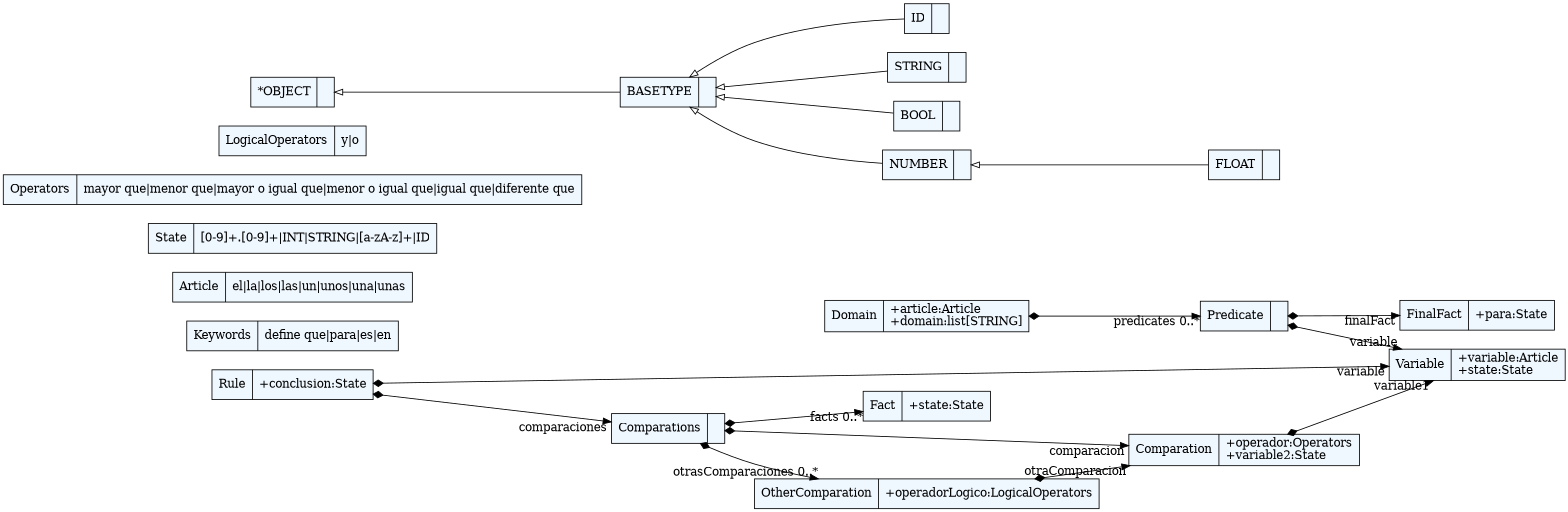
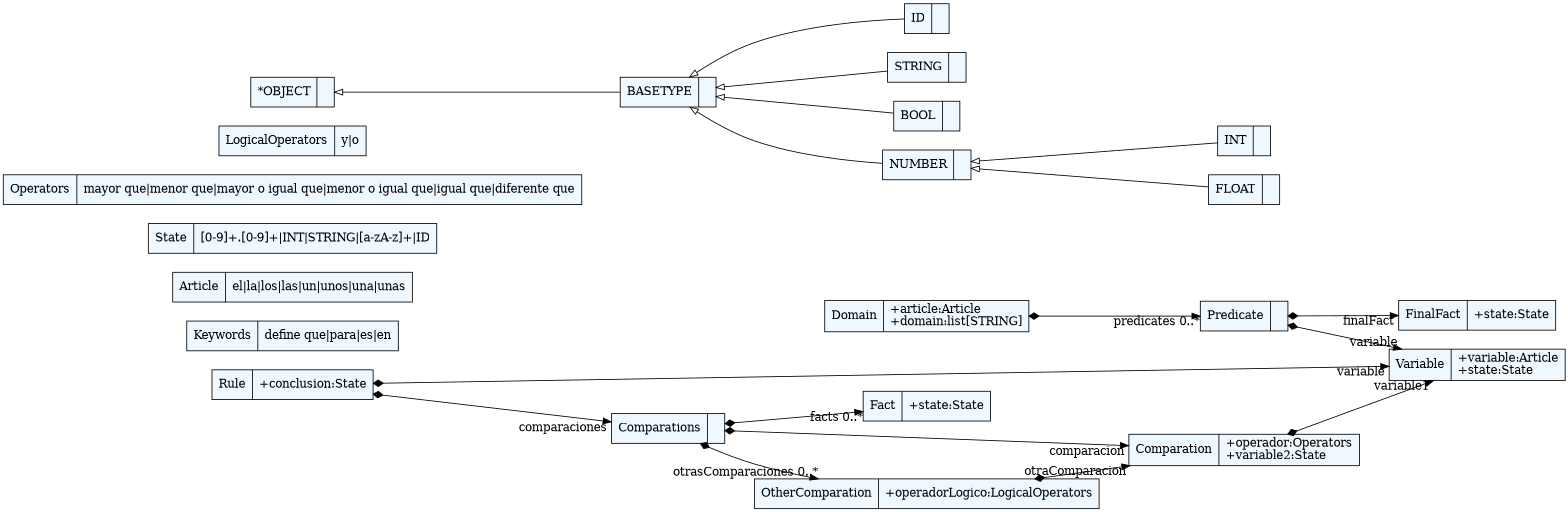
none -> (1244, 141)
(1511, 315) -> (1511, 315)
